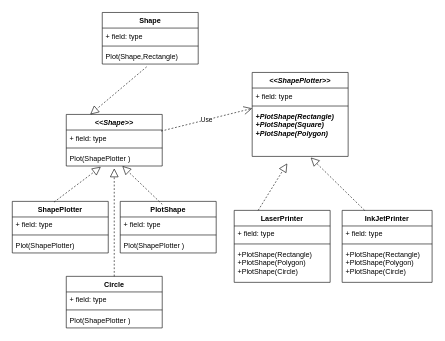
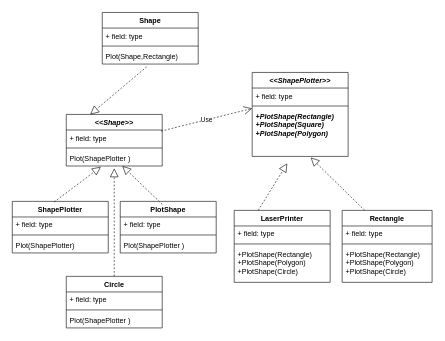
(387, 218) -> (387, 218)
